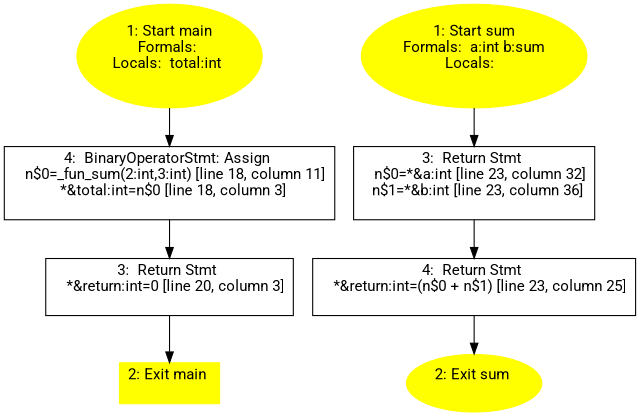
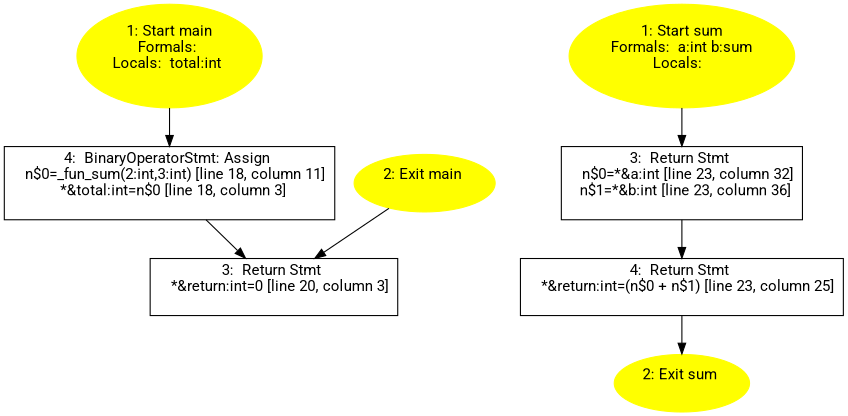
(170, 334) -> (356, 230)
(170, 383) -> (425, 183)
